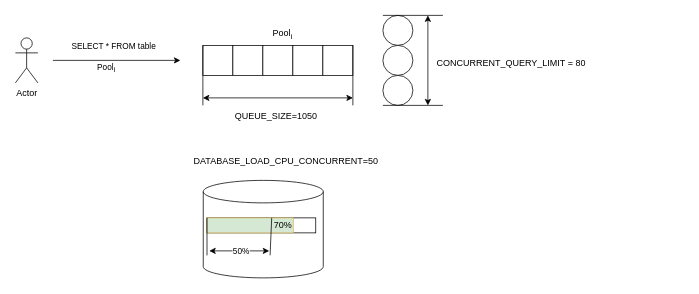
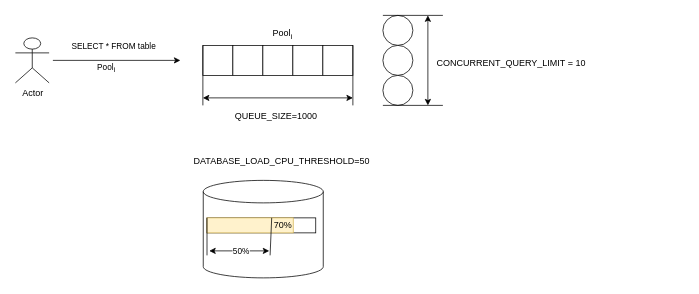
(27, 60) -> (32, 60)
(503, 64) -> (503, 64)
(272, 121) -> (272, 121)
(272, 161) -> (269, 161)
(250, 225) -> (250, 225)
